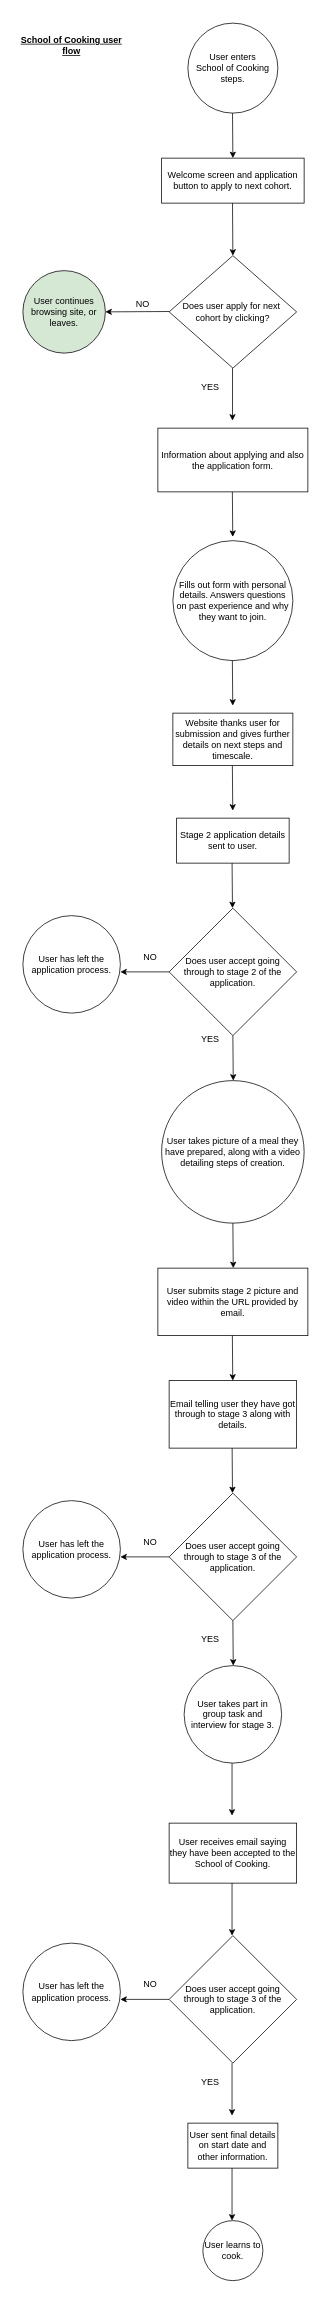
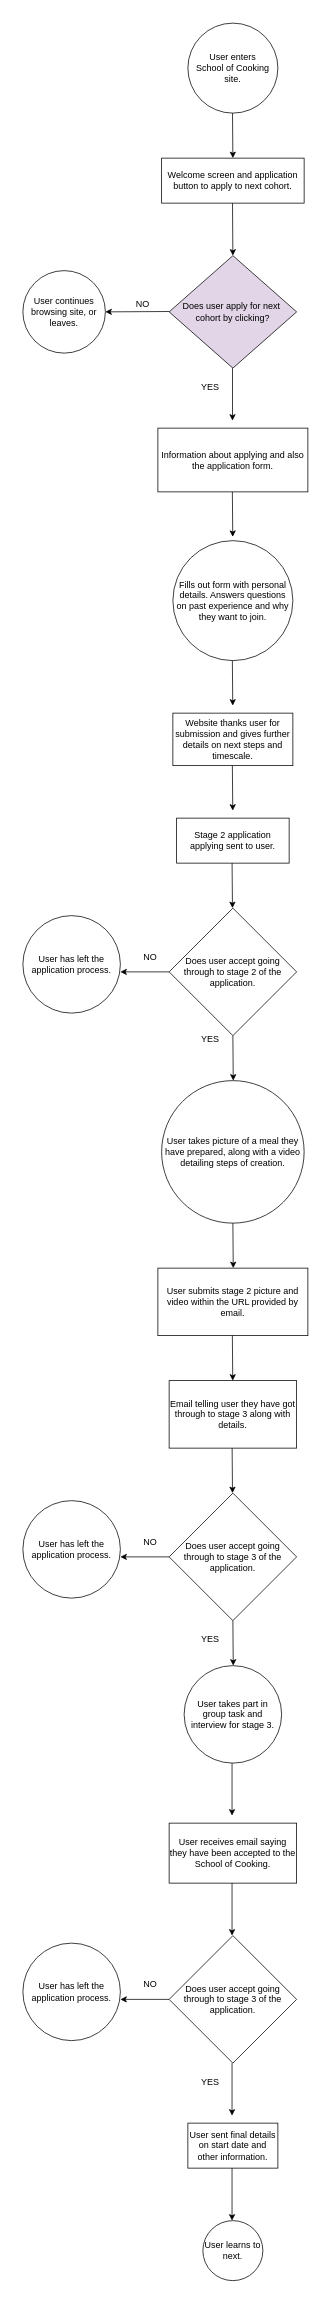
(72, 45) -> none
(233, 68) -> (233, 68)
(64, 312) -> (64, 312)
(233, 312) -> (233, 312)
(233, 840) -> (233, 840)
(233, 2250) -> (233, 2250)
